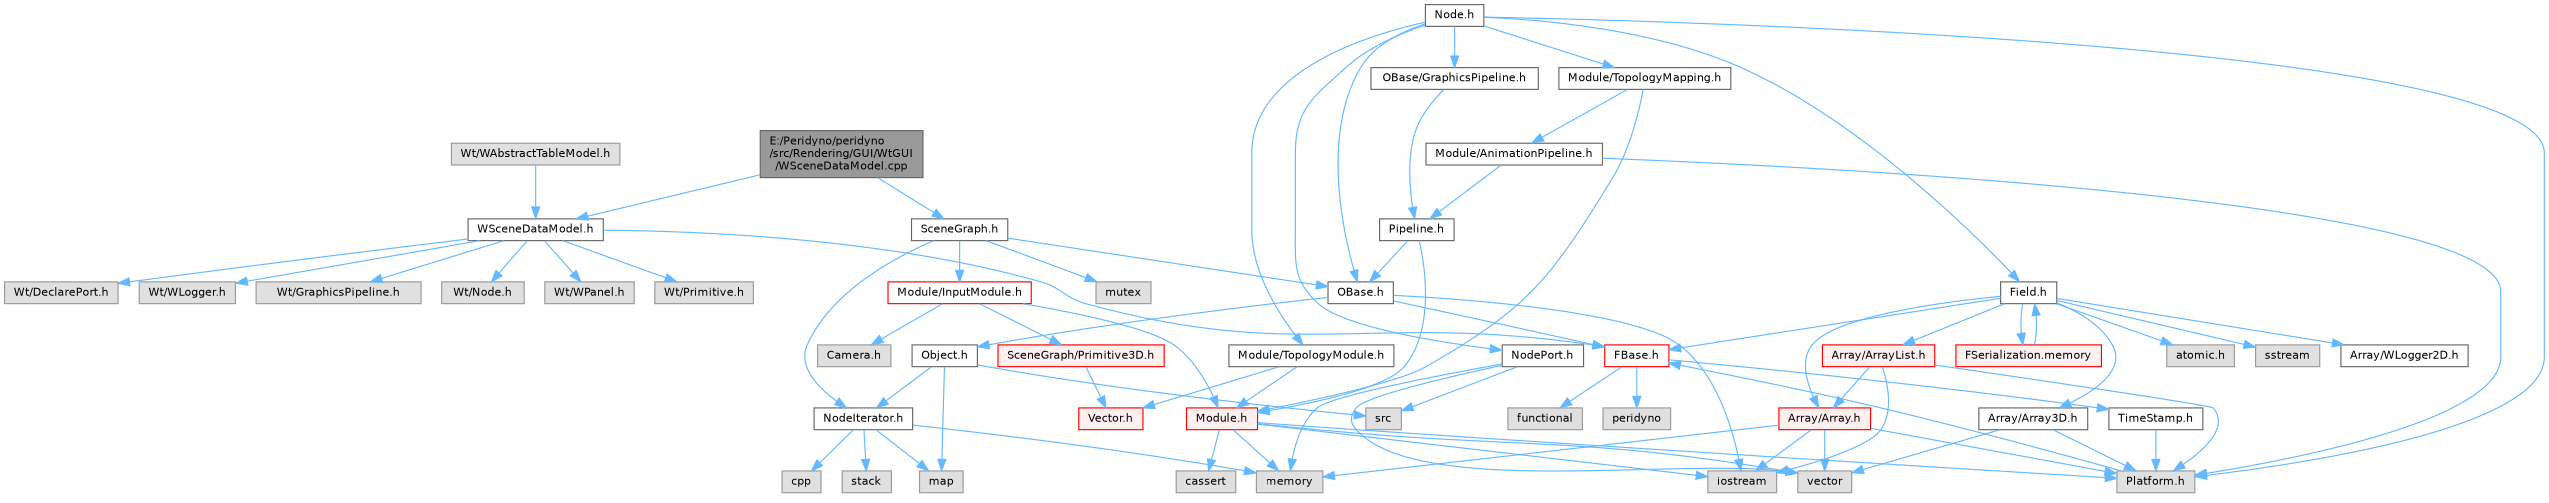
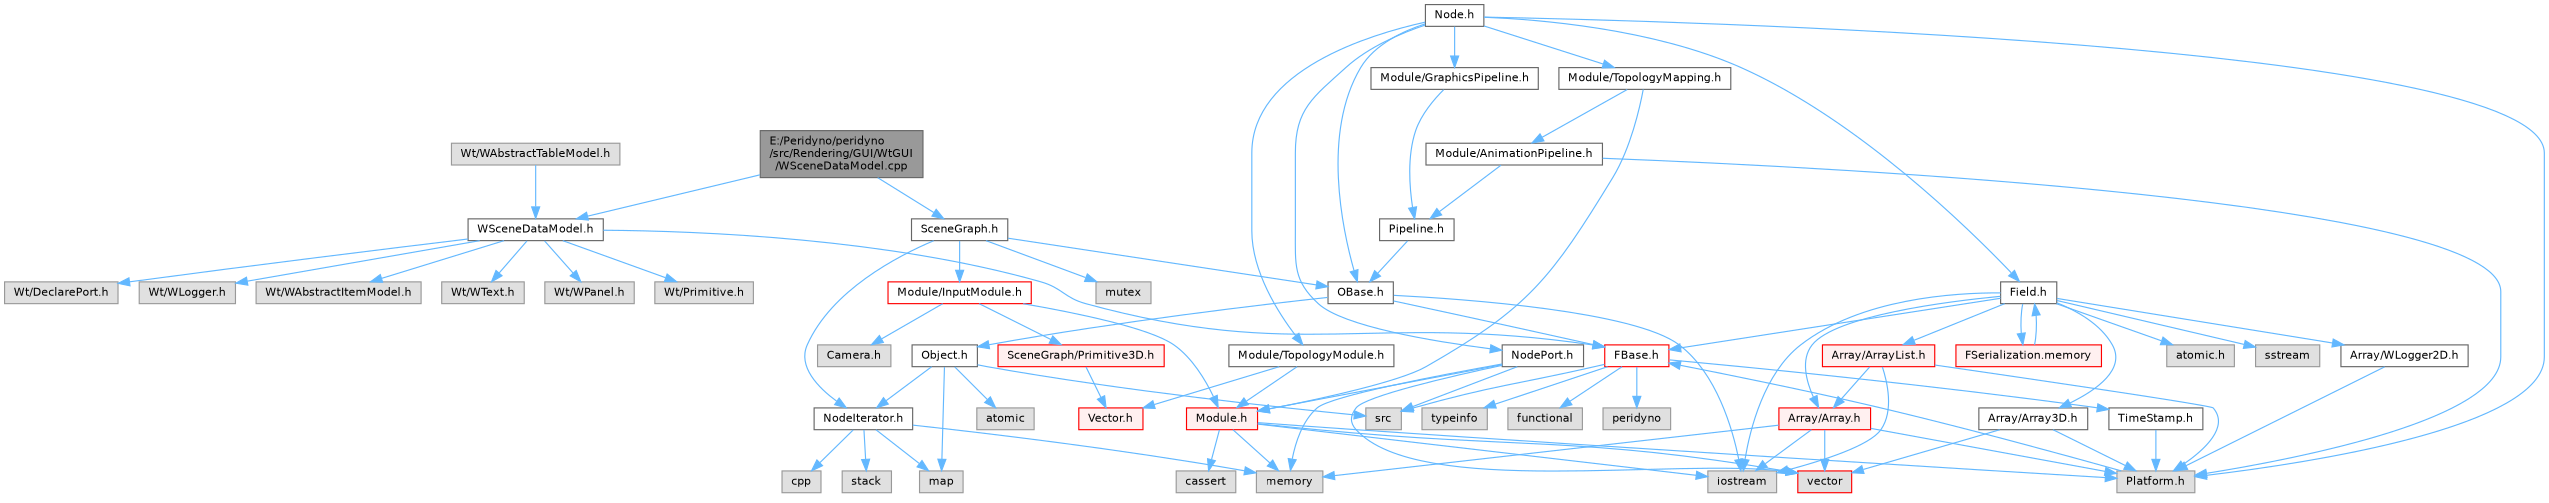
(1455, 78) -> (1455, 78)
(339, 293) -> (339, 293)
(483, 293) -> (483, 293)
none -> (1806, 342)
(1404, 366) -> (1386, 387)
none -> (1508, 385)
none -> (2285, 416)
none -> (1005, 419)
none -> (1455, 419)
(1825, 482) -> (1825, 482)
